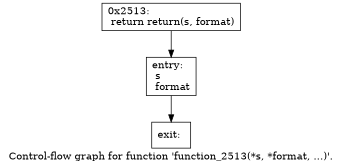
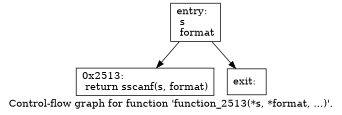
(171, 22) -> (145, 87)
(171, 40) -> (170, 52)
